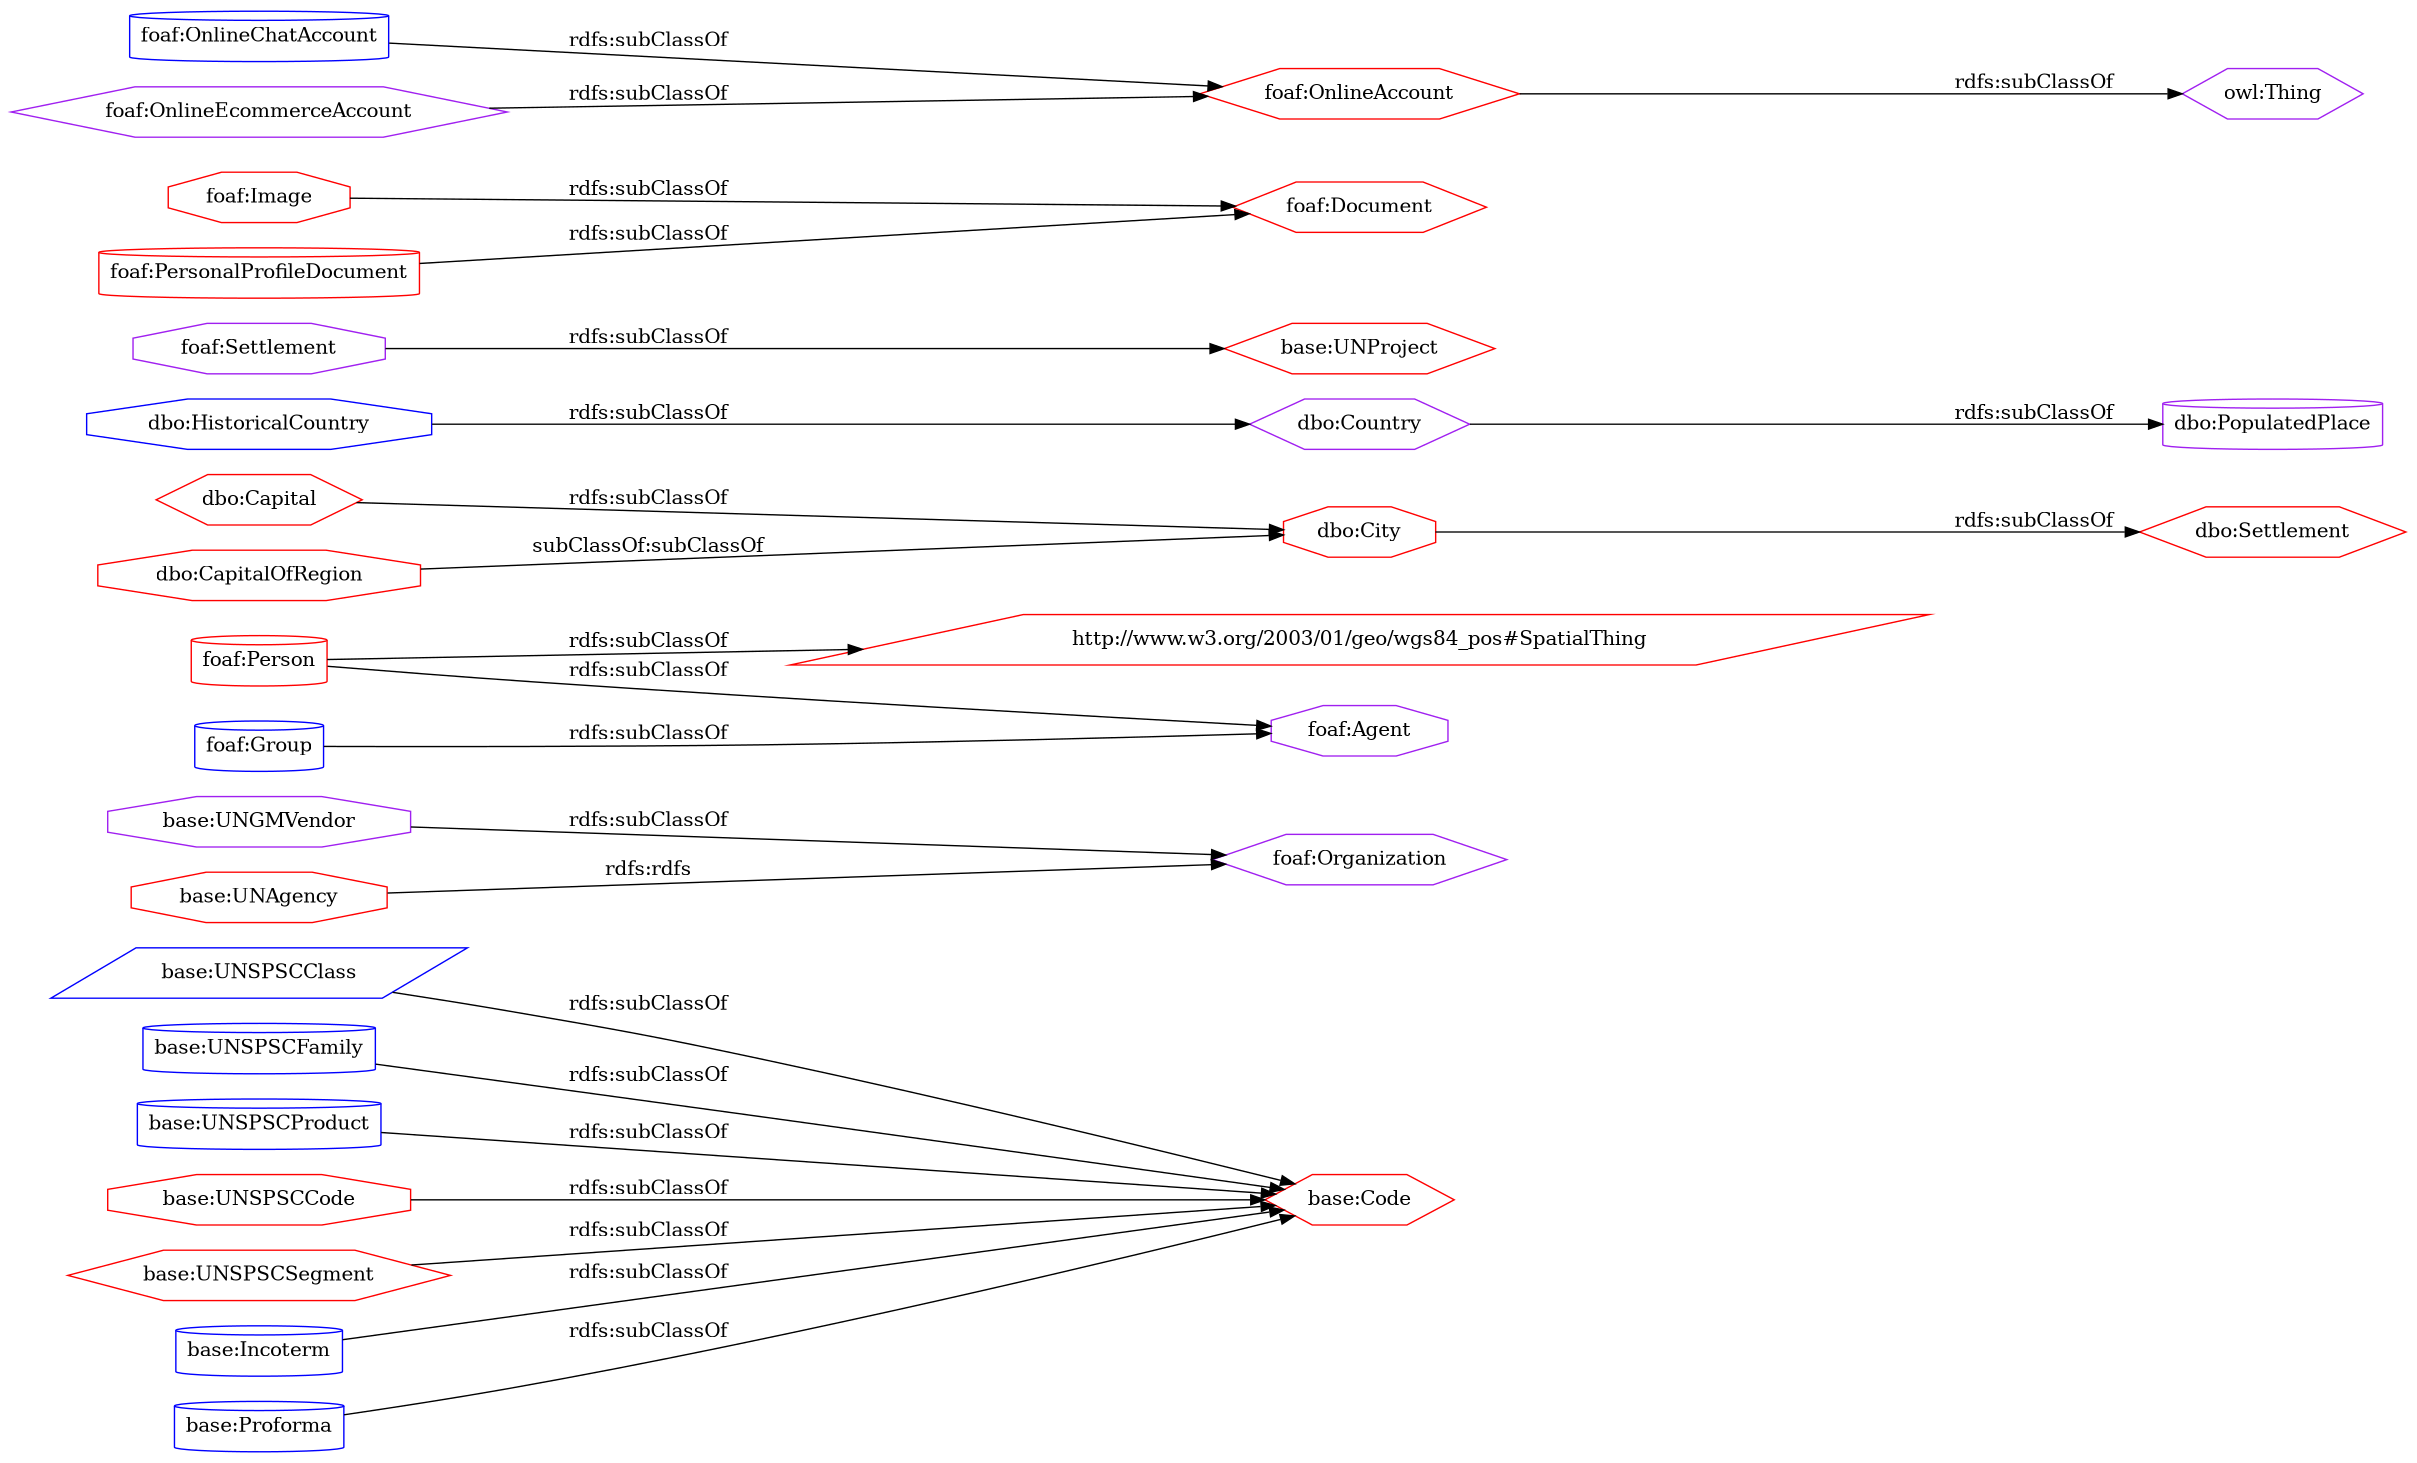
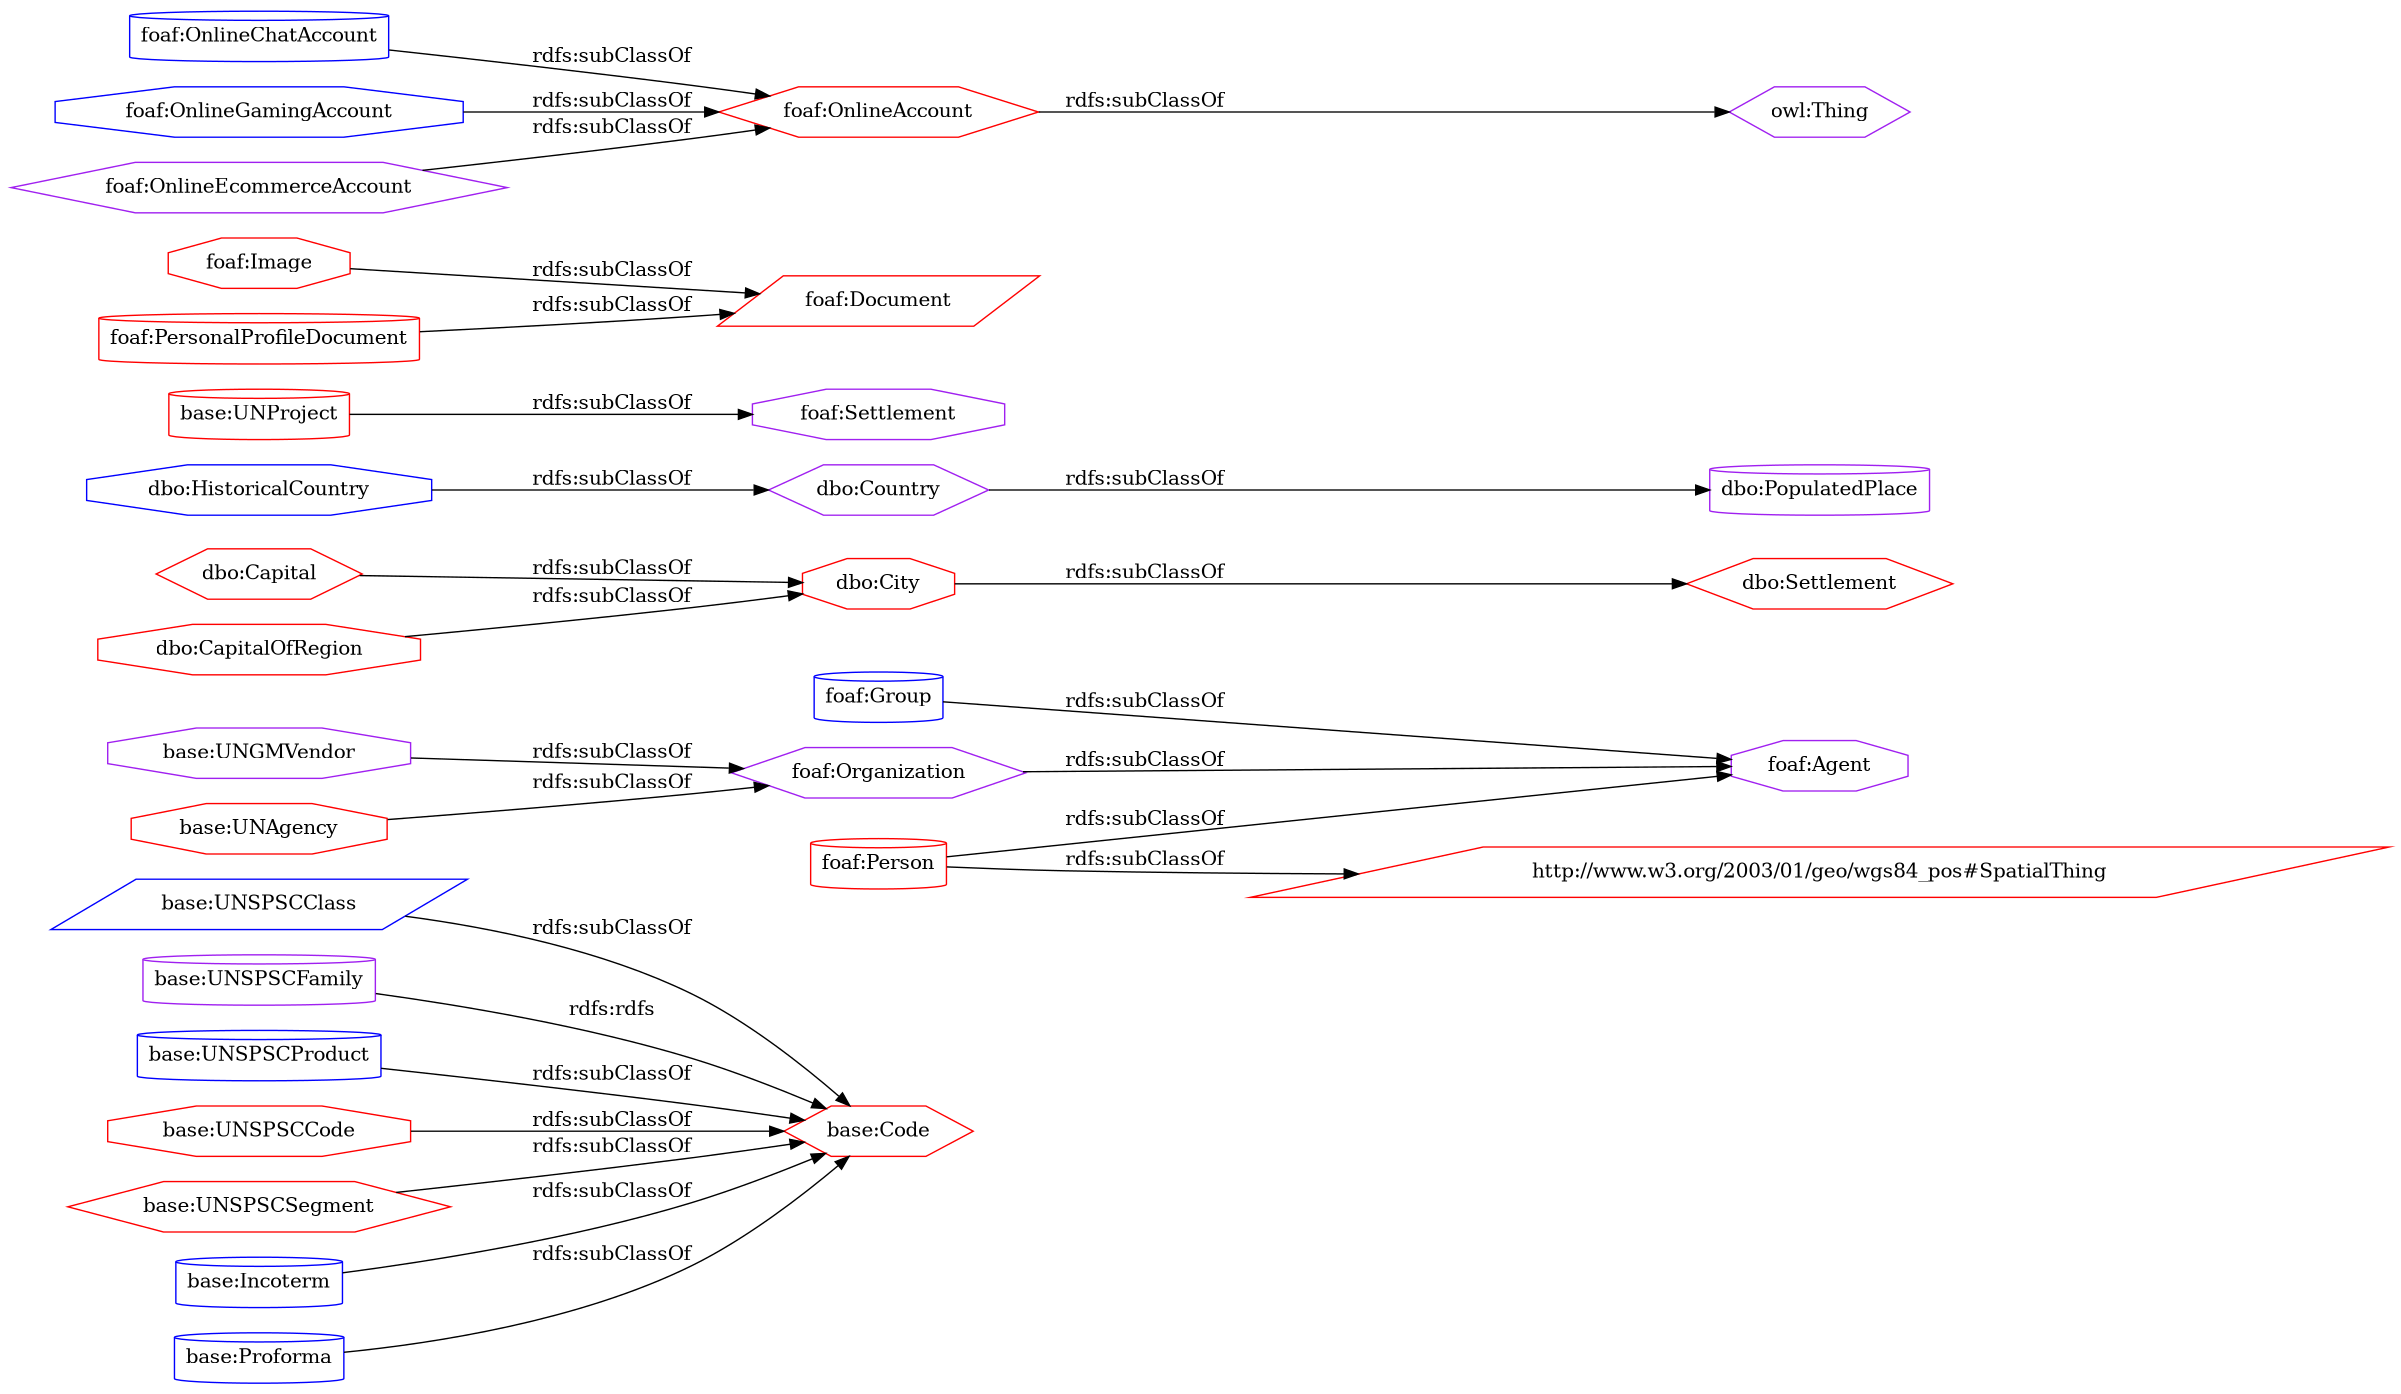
none -> (259, 112)
(1360, 207) -> (879, 301)
(798, 349) -> (544, 414)
(1360, 349) -> (259, 414)
(649, 547) -> (612, 597)
none -> (1370, 769)
(649, 870) -> (612, 783)
(259, 1049) -> (259, 980)
(649, 1076) -> (612, 1010)
